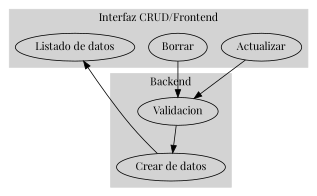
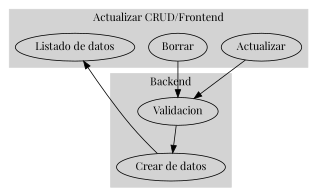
(159, 18) -> (159, 18)
